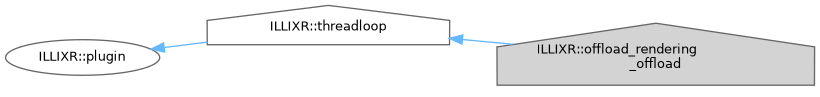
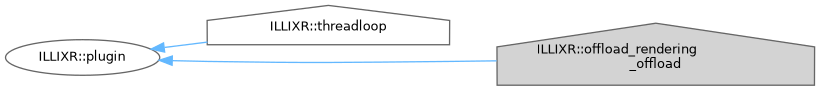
(488, 42) -> (334, 62)
